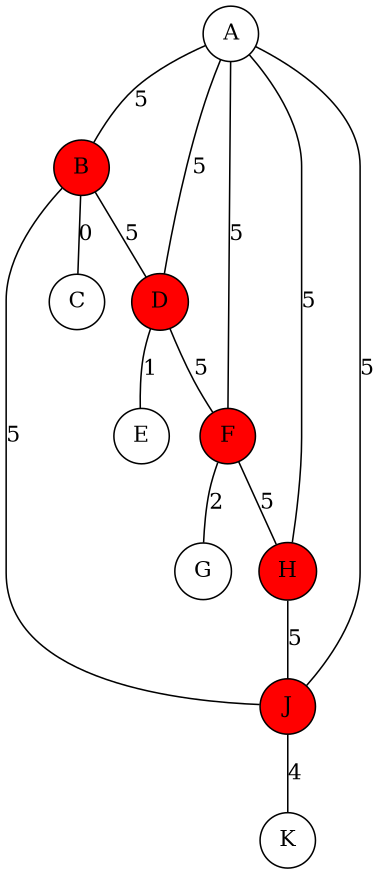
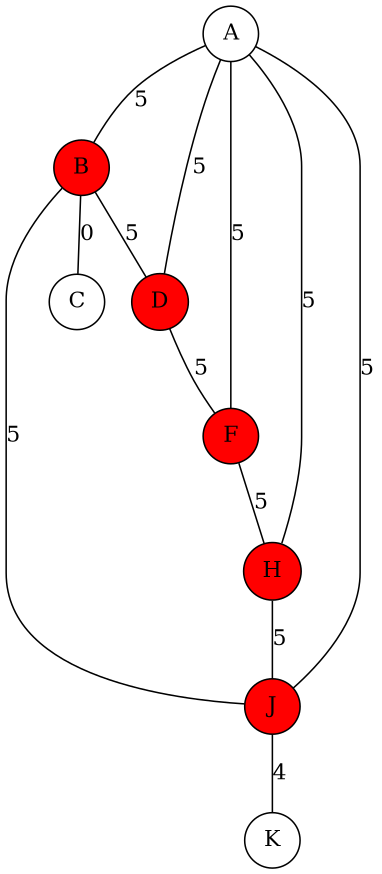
(142, 436) -> none
(203, 571) -> none
